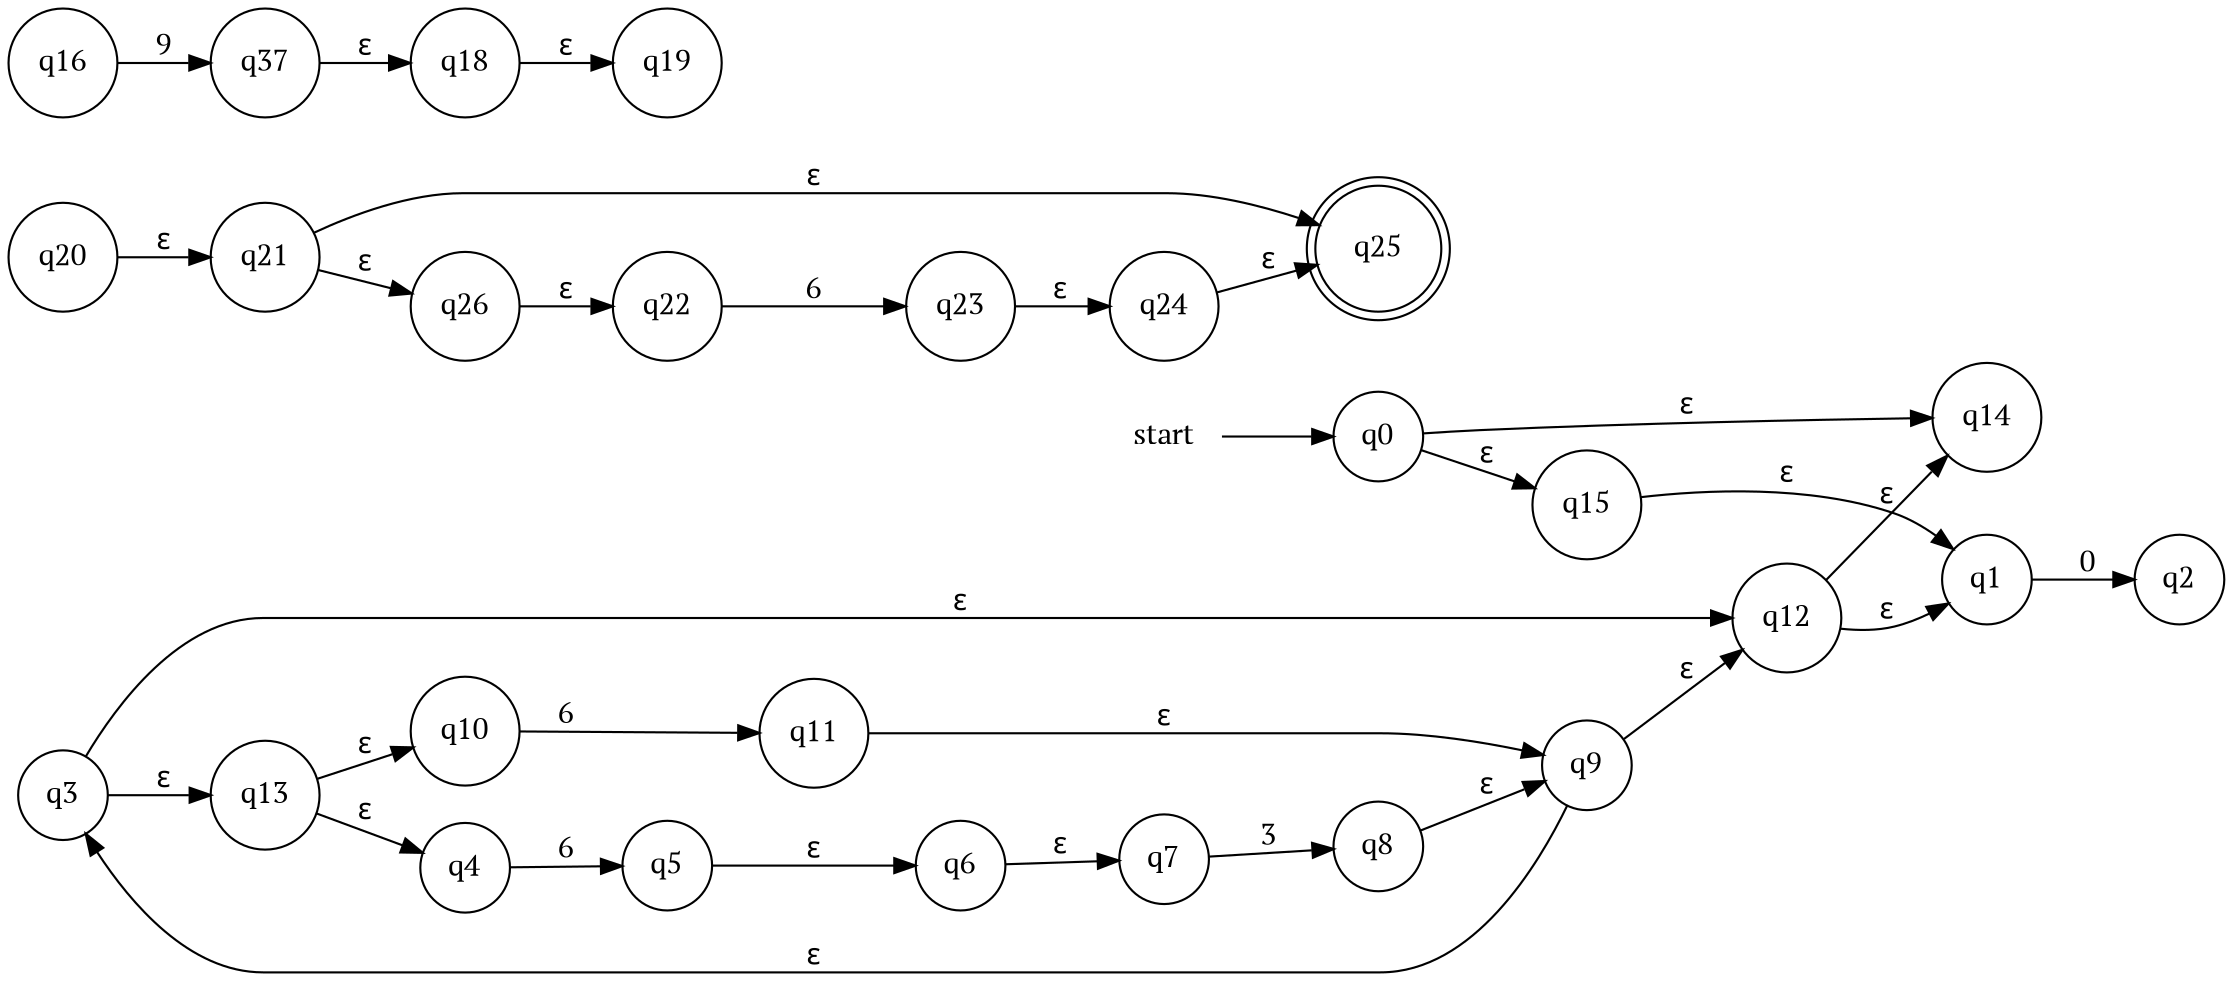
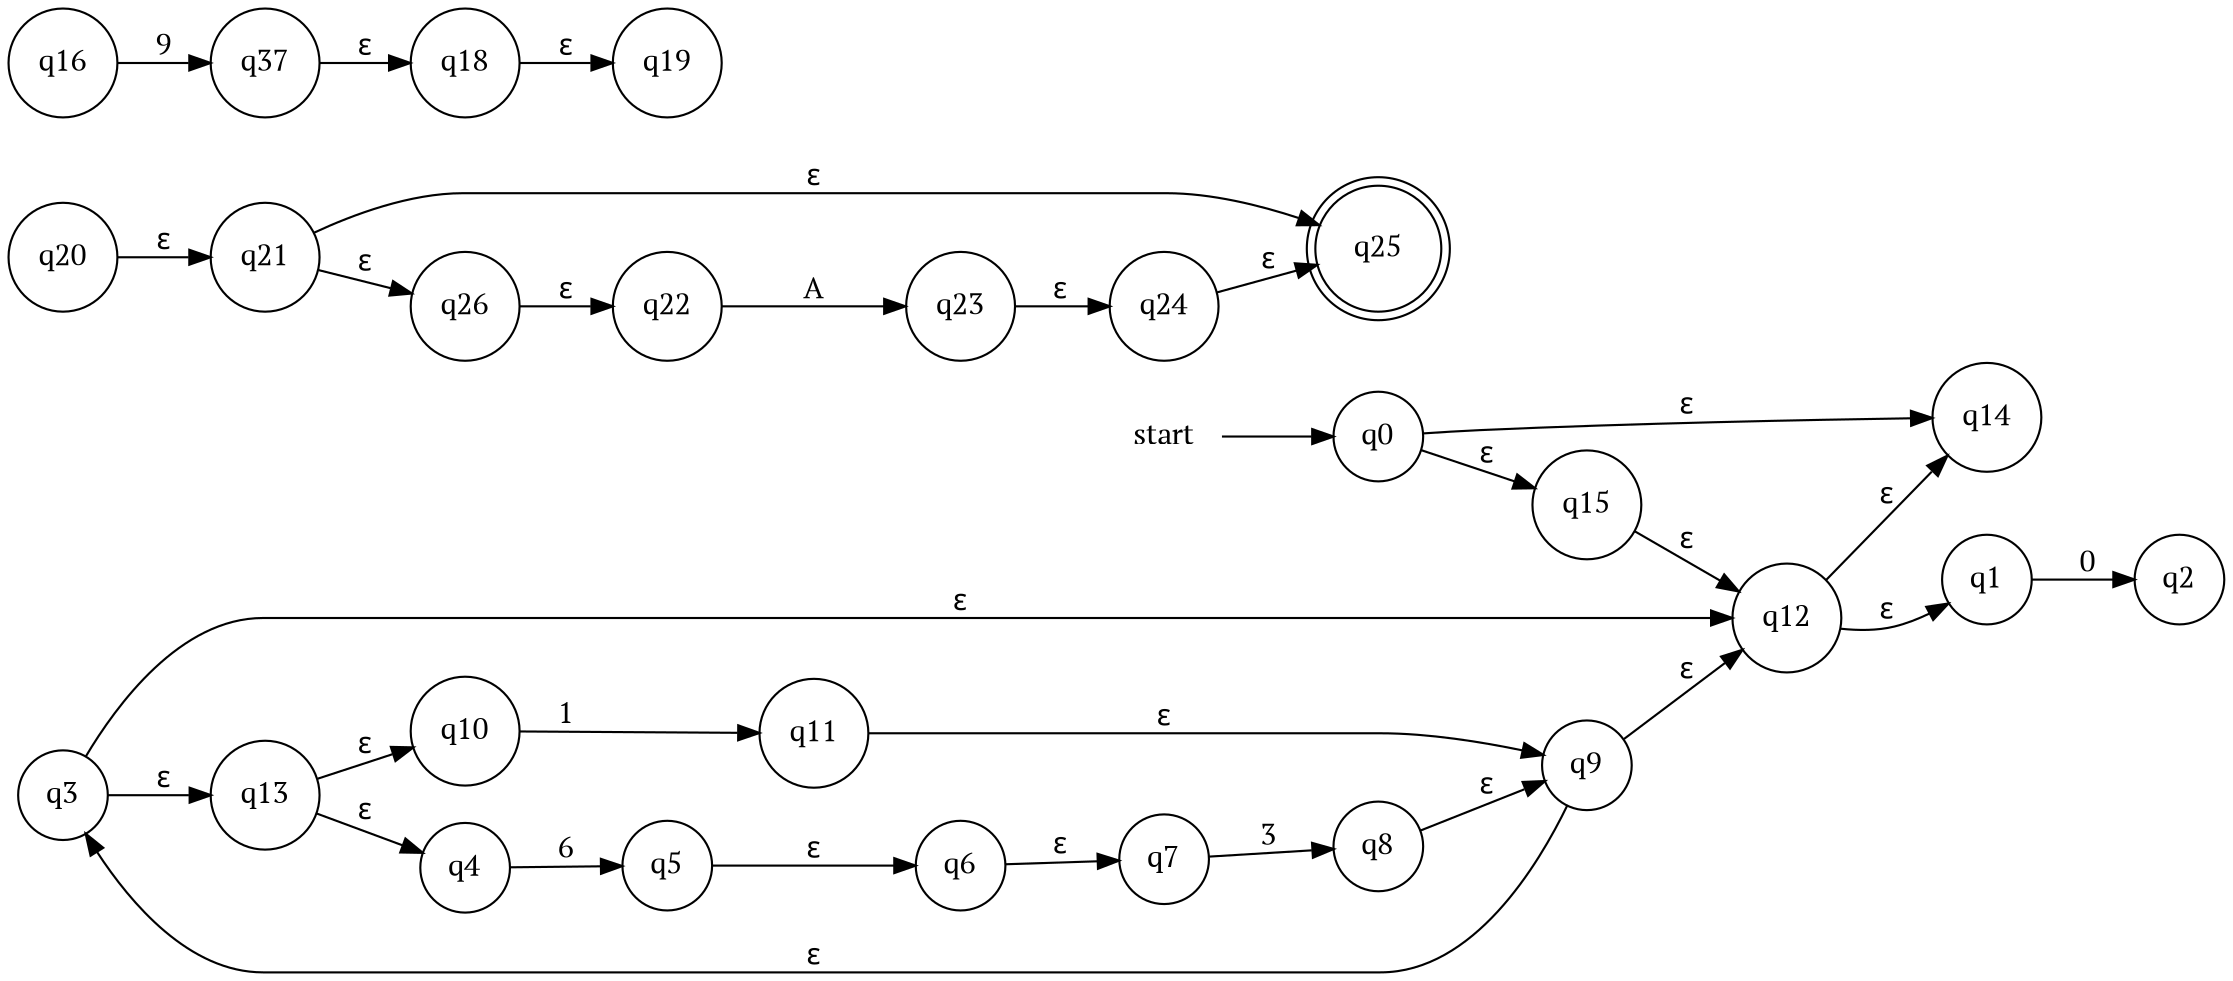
(814, 290) -> (814, 290)
(1792, 494) -> (1677, 556)
(566, 715) -> (566, 715)
